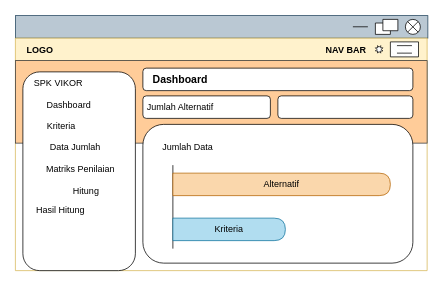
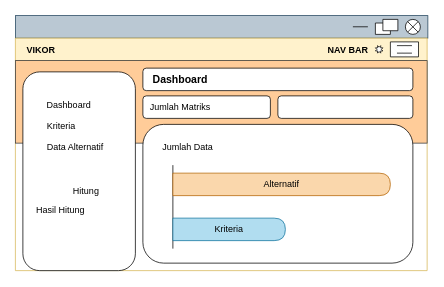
(317, 50) -> (319, 50)
(59, 83) -> none
(180, 107) -> (180, 107)
(75, 147) -> (75, 147)
(80, 169) -> none
